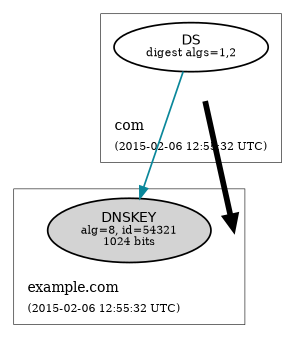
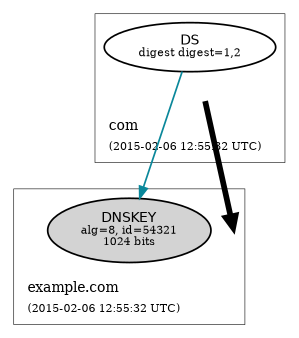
(191, 53) -> (190, 53)
